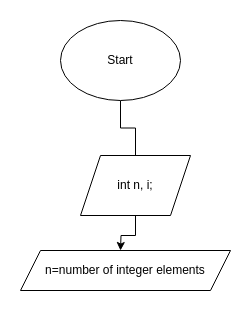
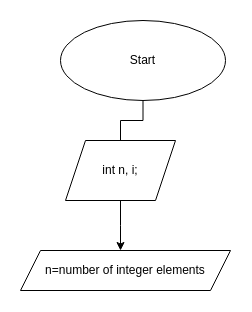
(121, 61) -> (143, 61)
(136, 186) -> (121, 171)
